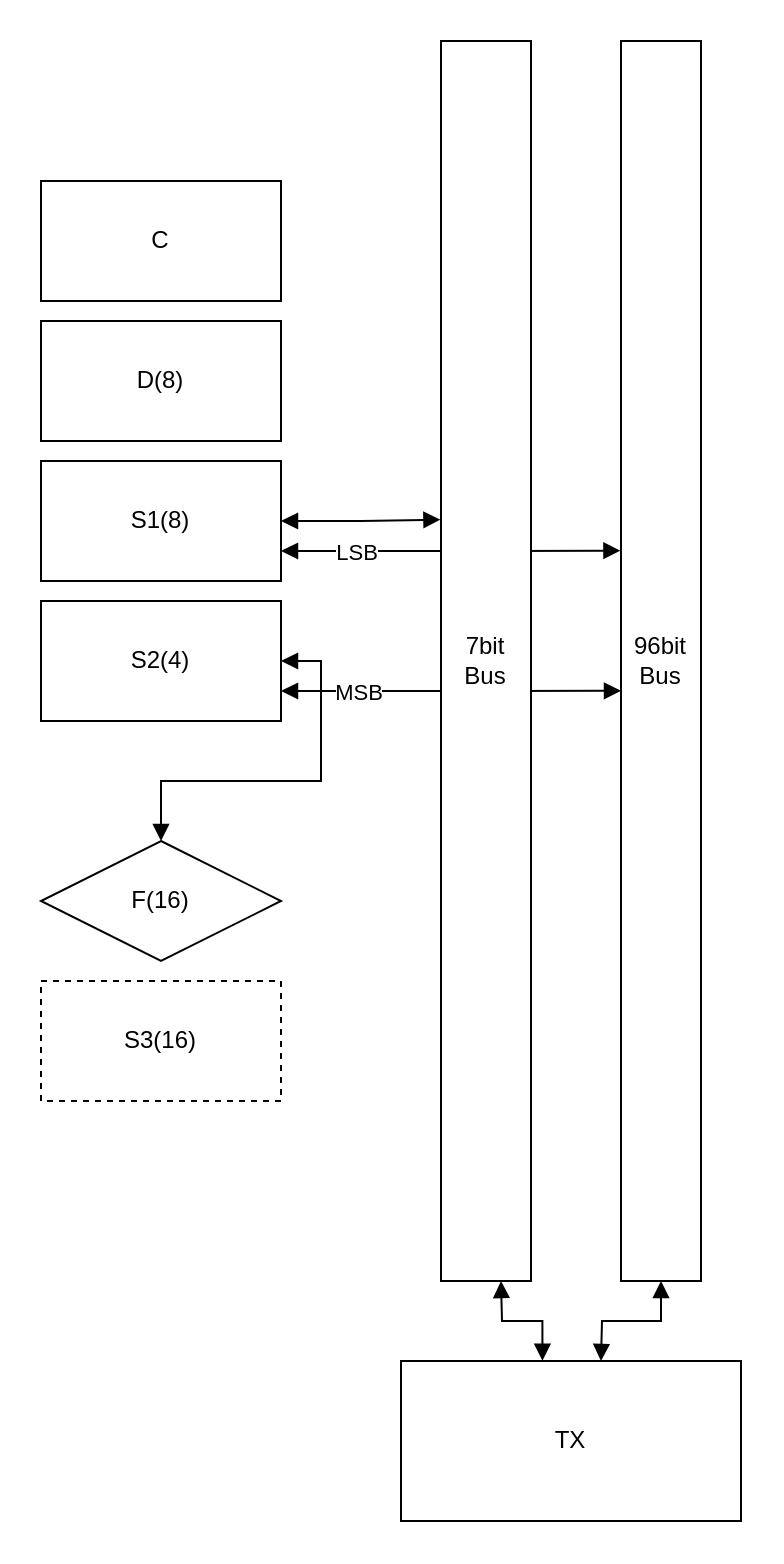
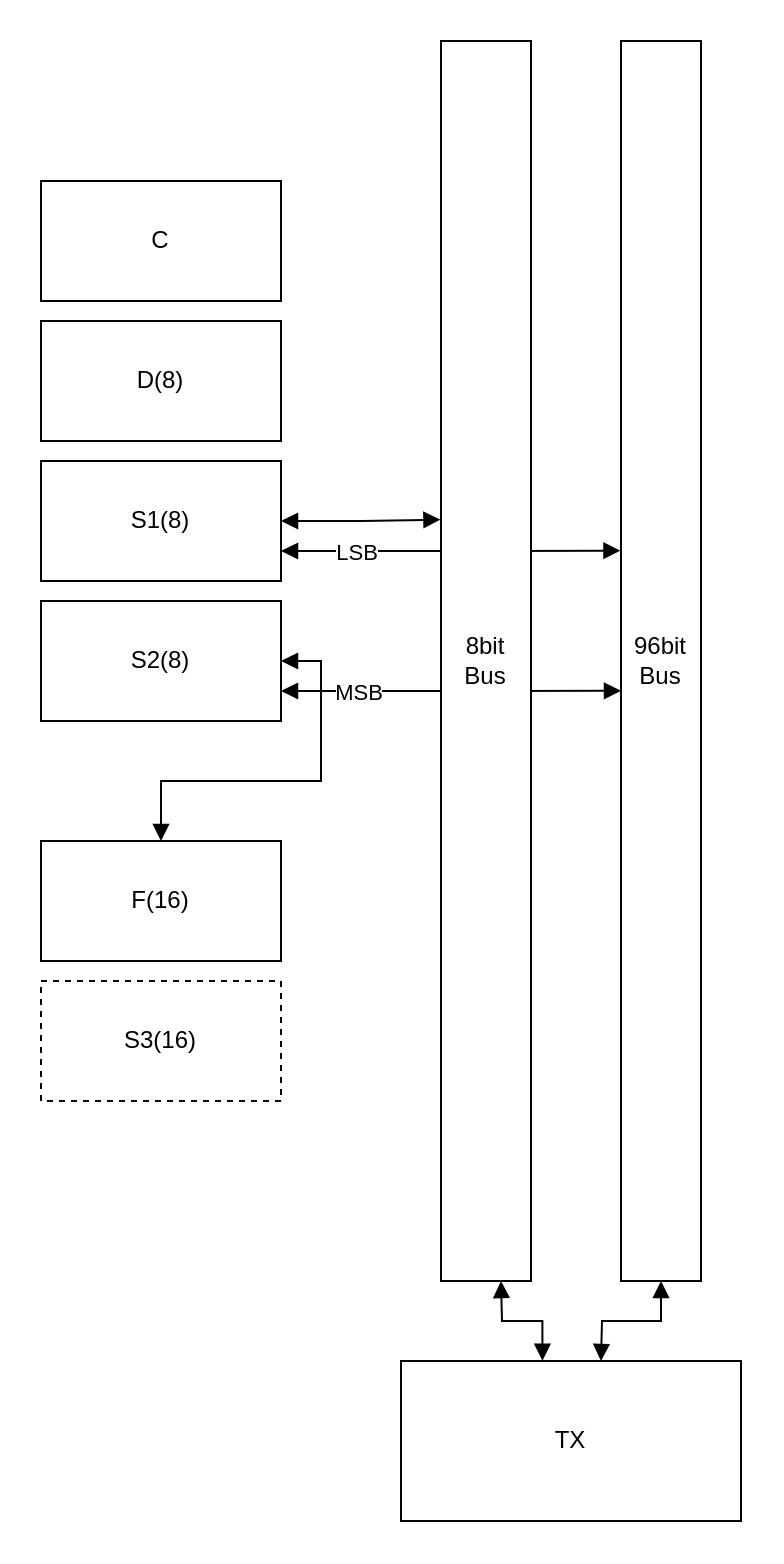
(161, 661) -> (161, 661)
(486, 661) -> (486, 661)
(161, 901) -> (161, 901)
